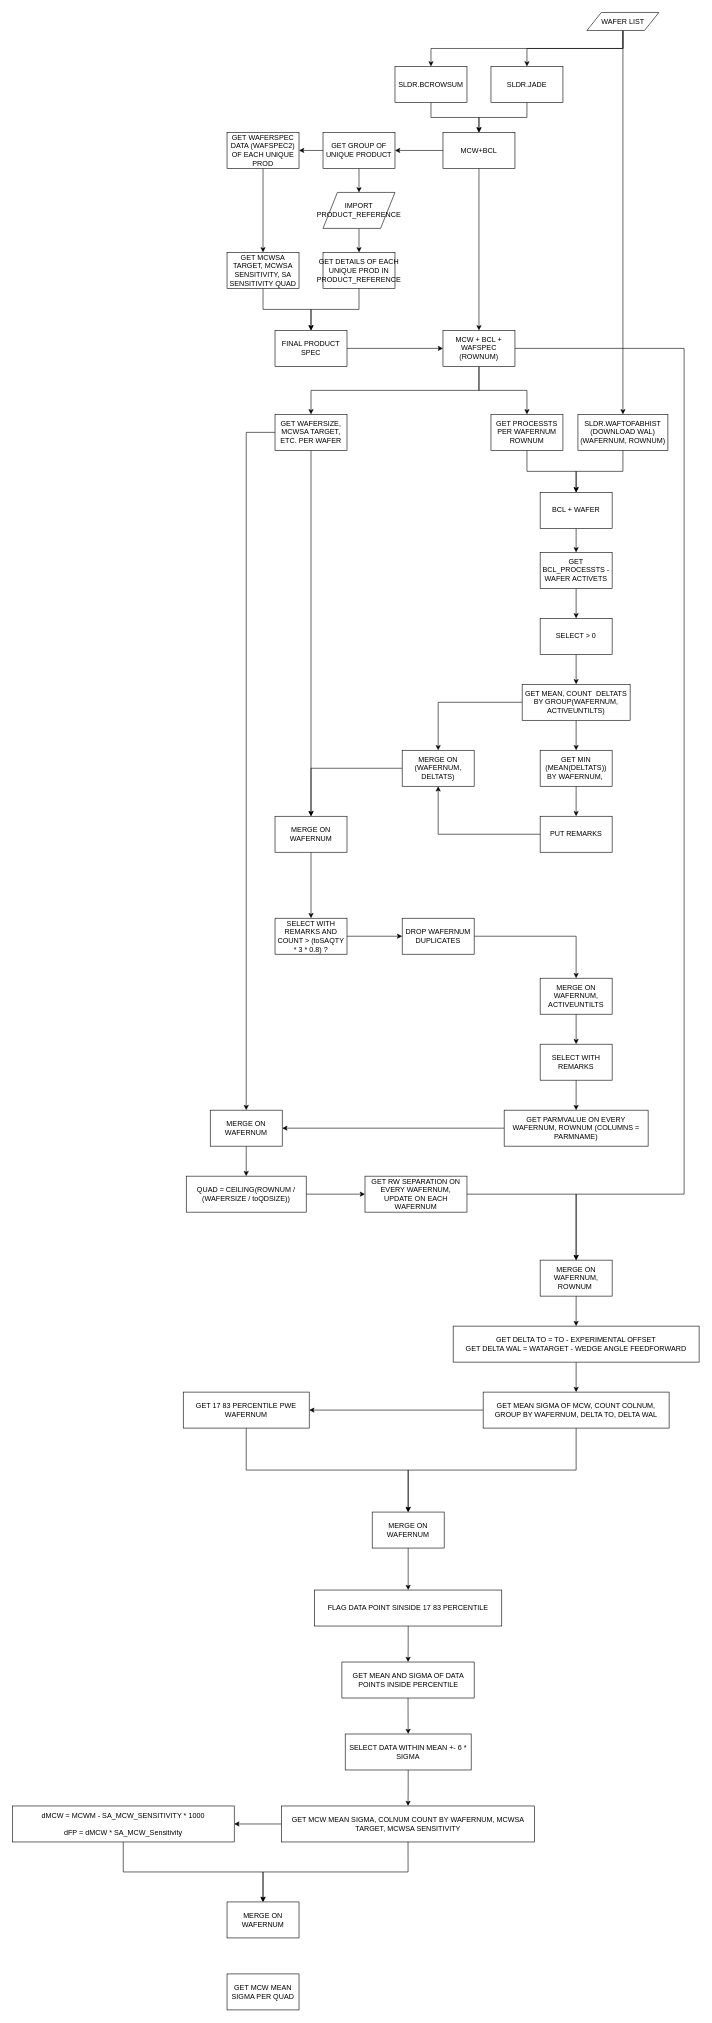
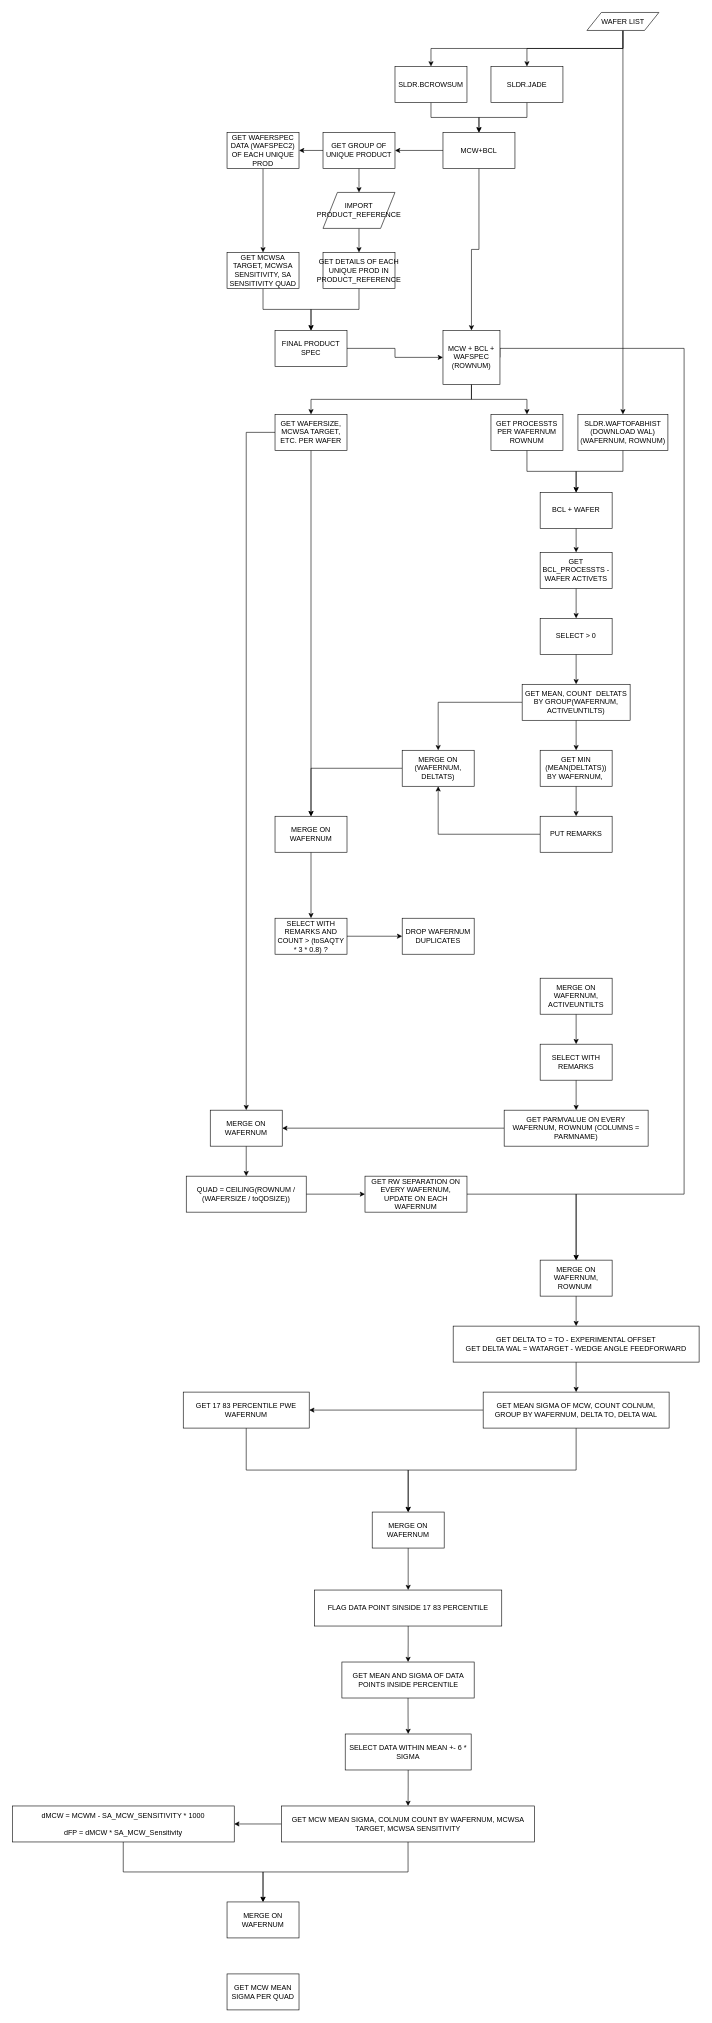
(479, 348) -> (472, 357)
(575, 936) -> none
